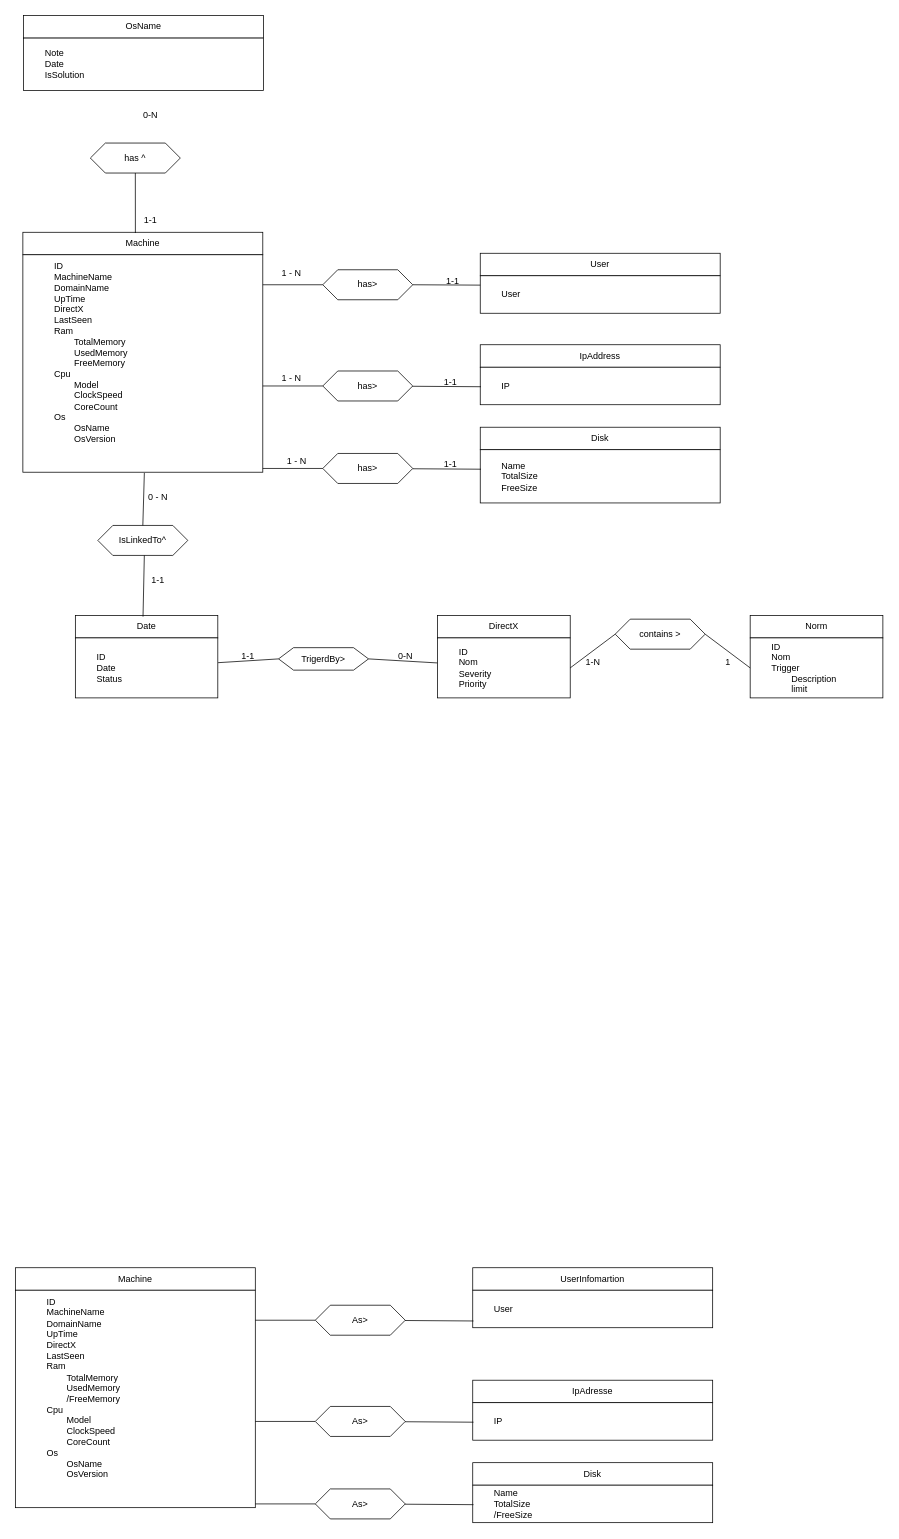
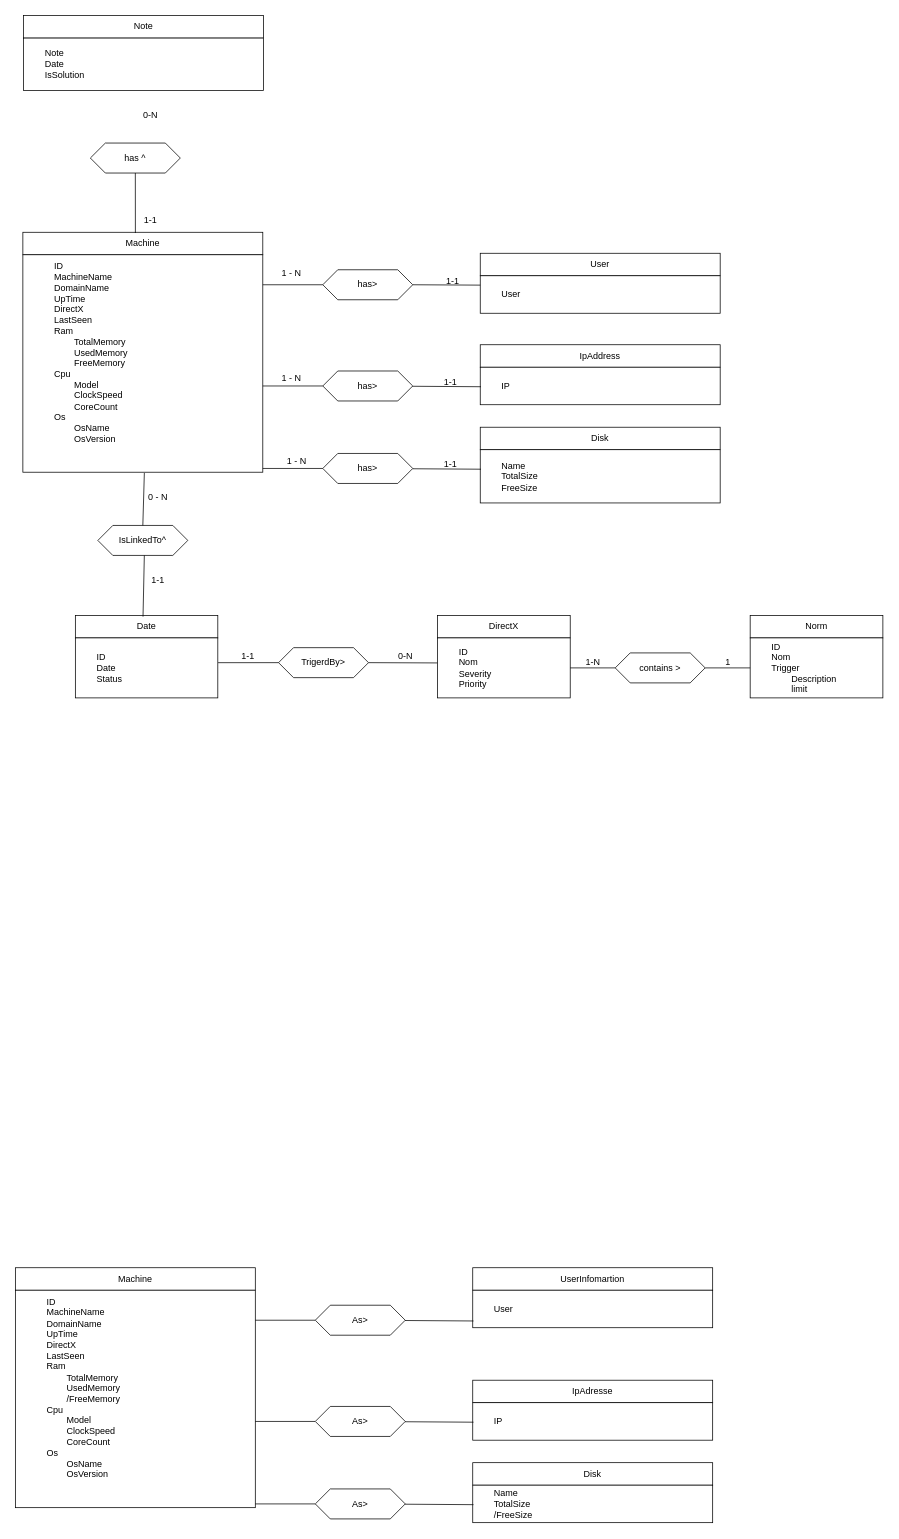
(144, 27) -> (144, 27)
(660, 634) -> (660, 668)
(324, 659) -> (324, 663)
